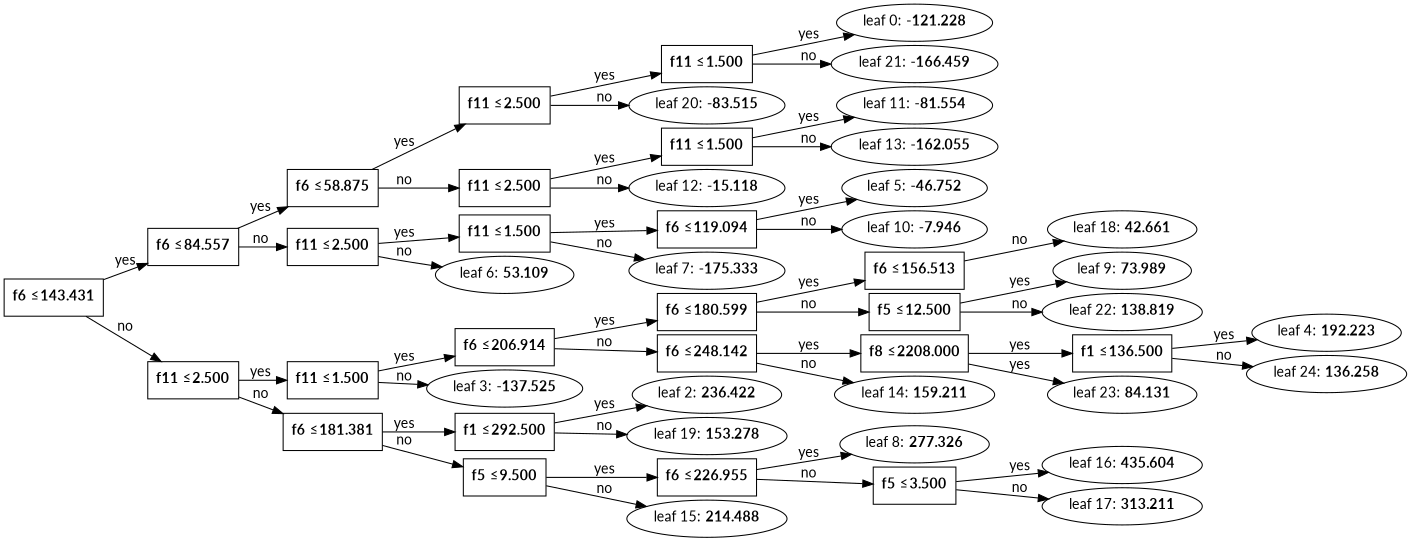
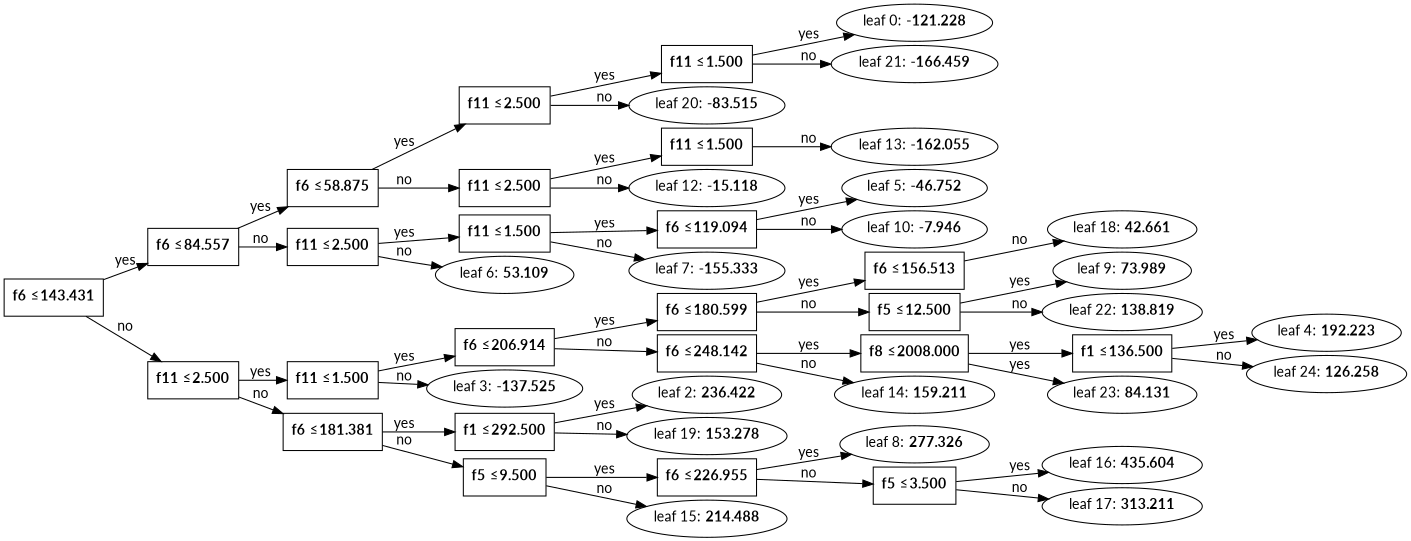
(915, 105) -> none
(729, 269) -> (729, 269)
(929, 352) -> (929, 352)
(1352, 373) -> (1352, 373)
